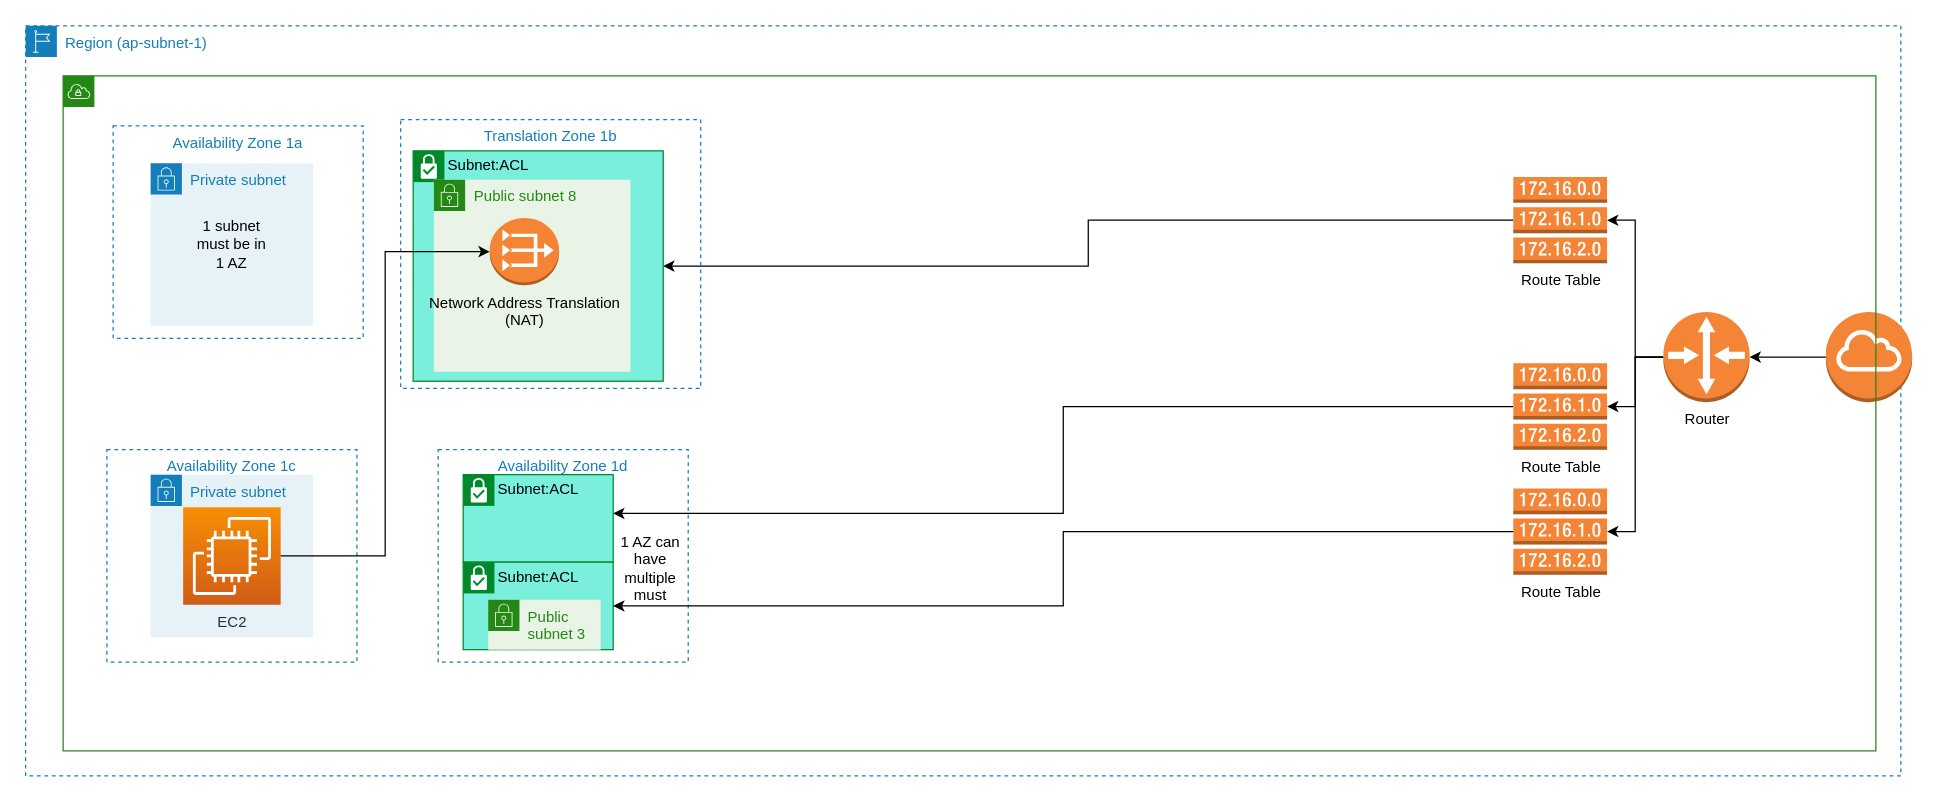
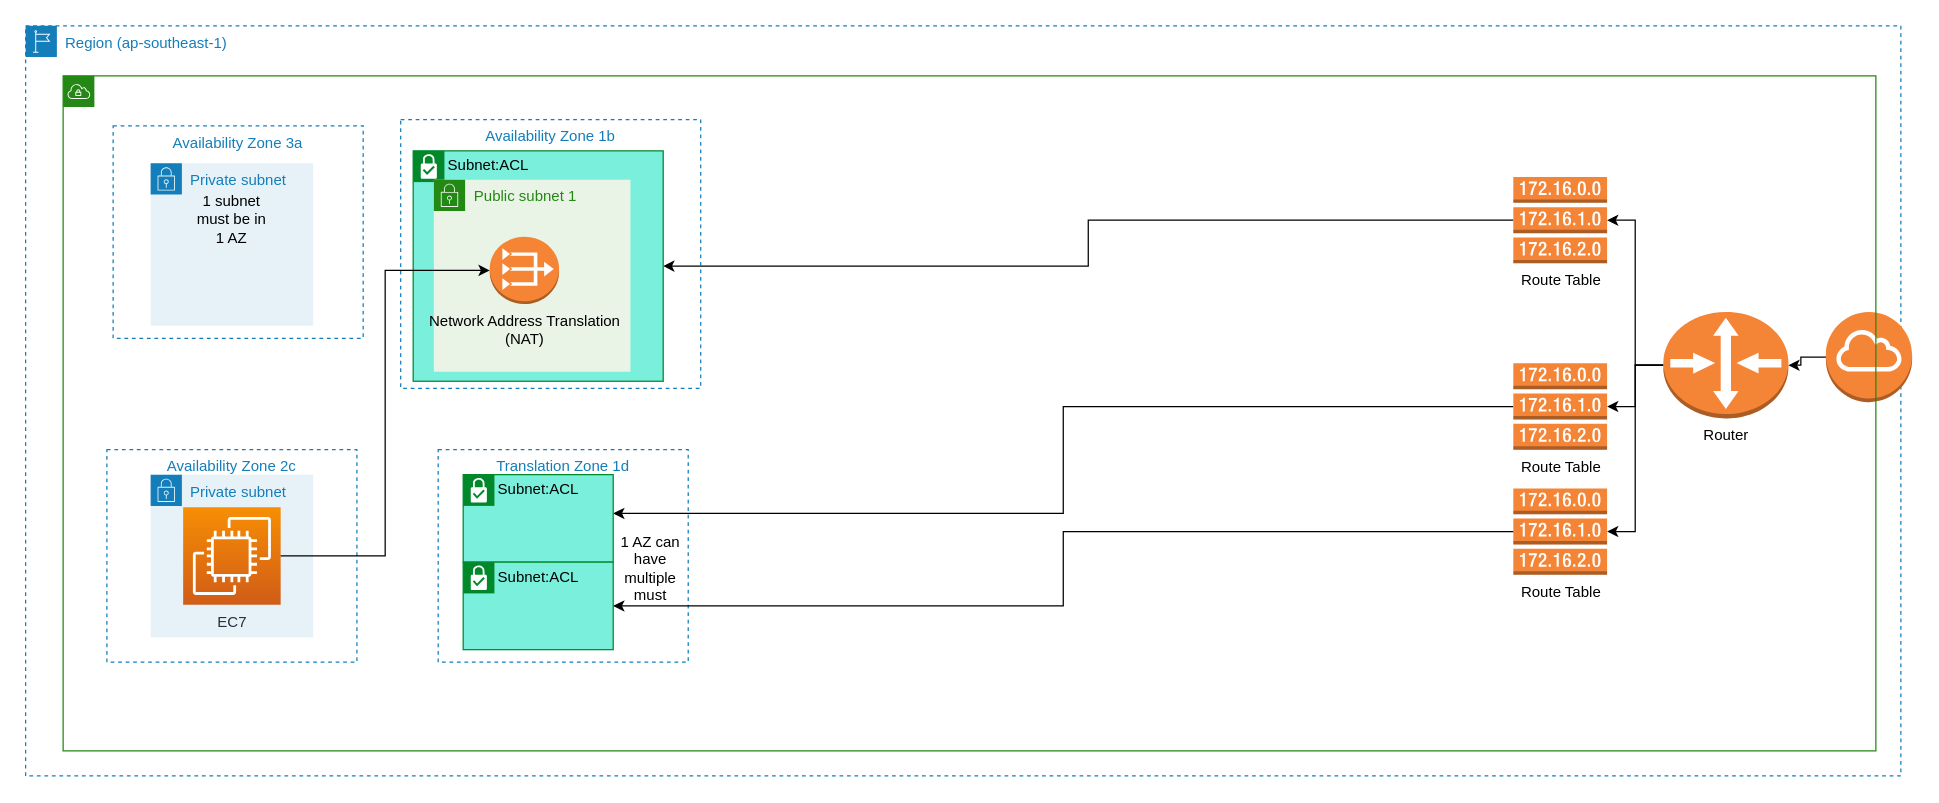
(146, 43) -> (158, 43)
(550, 136) -> (550, 136)
(238, 143) -> (238, 143)
(530, 197) -> (530, 197)
(232, 244) -> (232, 219)
(524, 251) -> (524, 270)
(1706, 357) -> (1726, 365)
(231, 466) -> (231, 466)
(563, 466) -> (563, 466)
(233, 622) -> (233, 622)
(544, 624) -> none
